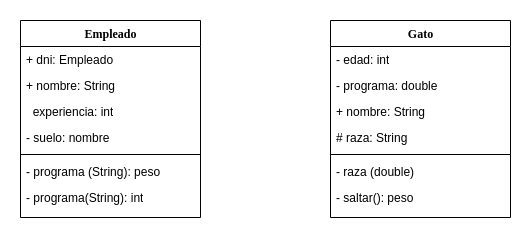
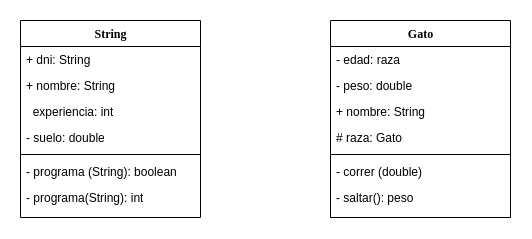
(111, 35) -> (111, 35)
(69, 61) -> (62, 61)
(367, 61) -> (372, 61)
(391, 87) -> (377, 87)
(71, 139) -> (69, 139)
(377, 139) -> (372, 139)
(104, 173) -> (112, 180)
(385, 173) -> (392, 173)
